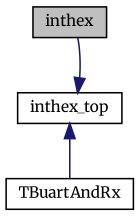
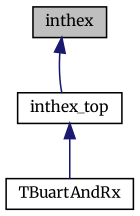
(80, 58) -> (60, 73)
